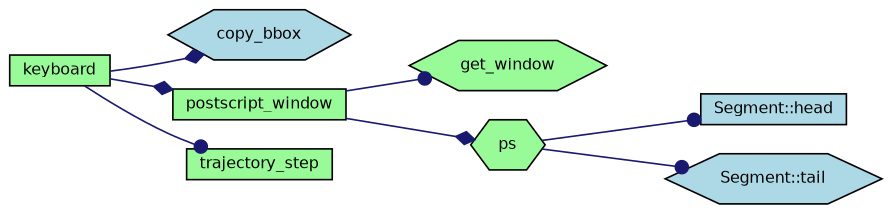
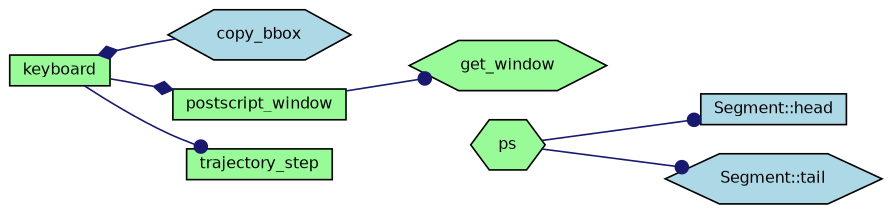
(148, 66) -> (146, 44)
(401, 127) -> none
